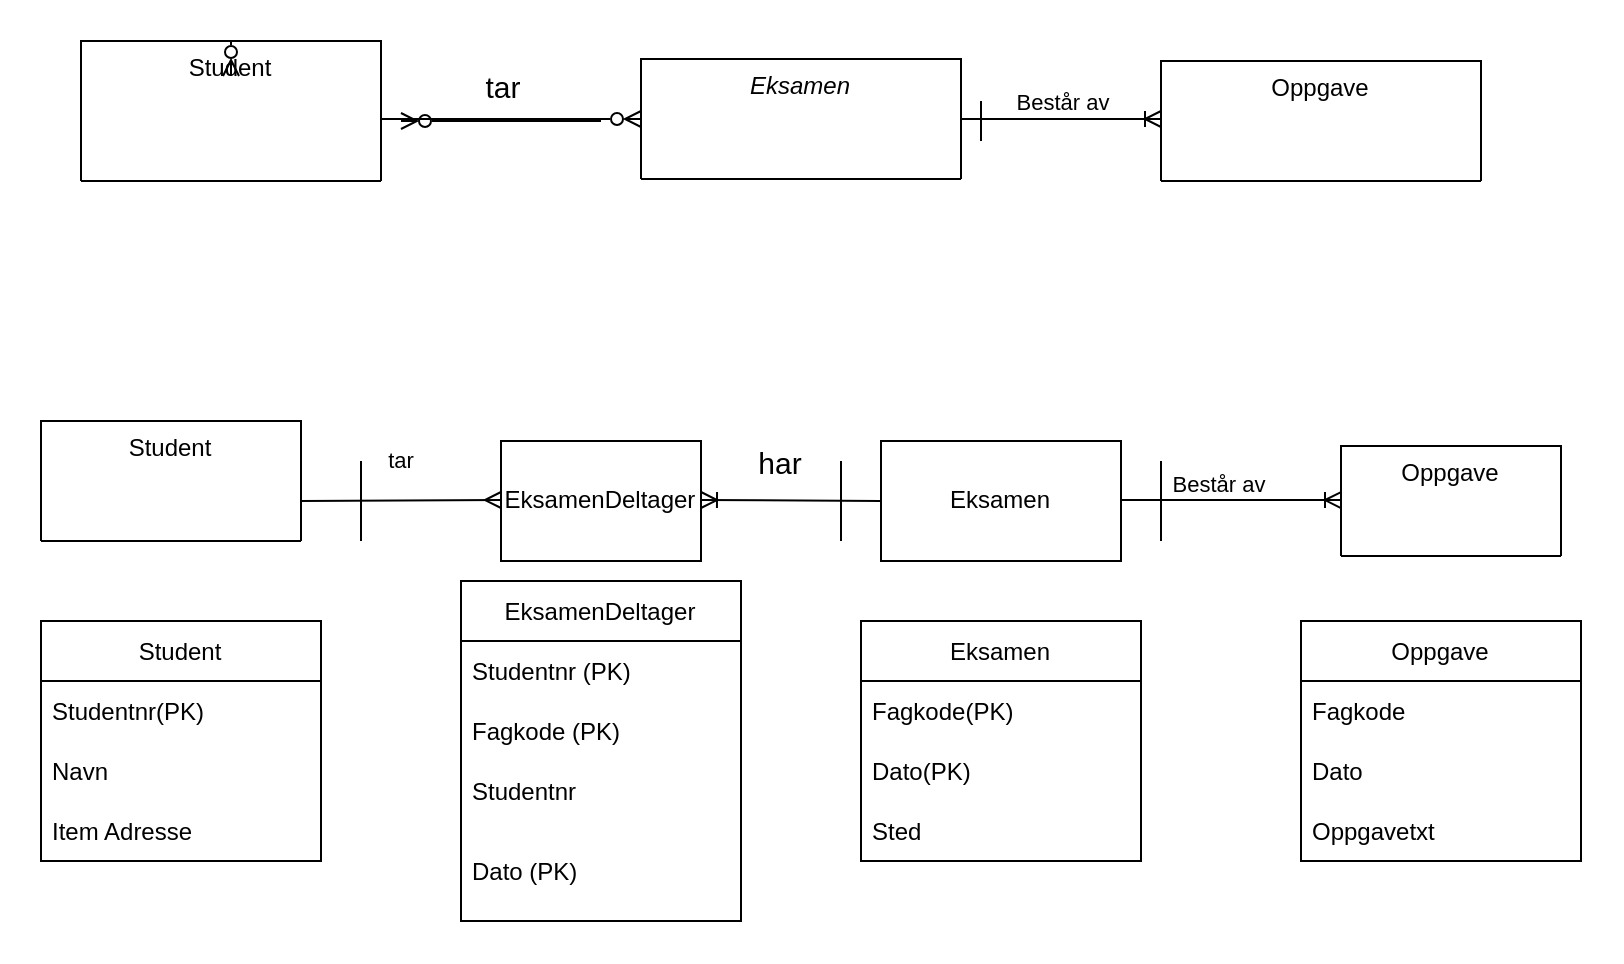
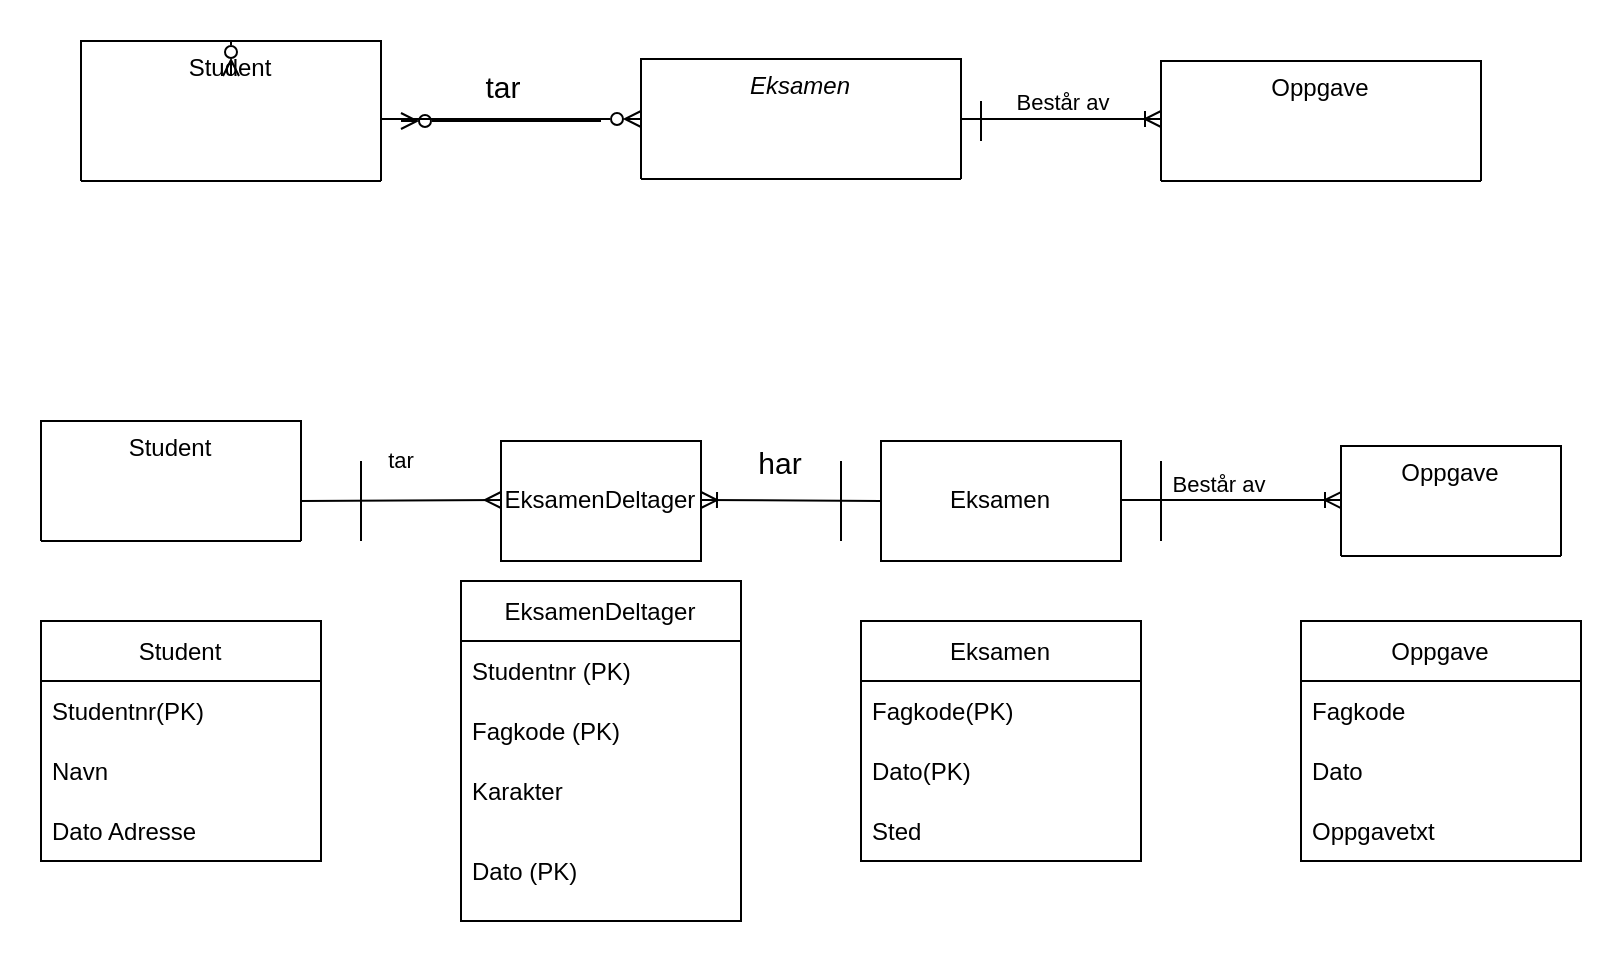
(532, 792) -> (526, 792)
(130, 832) -> (130, 832)
